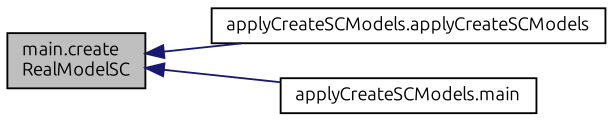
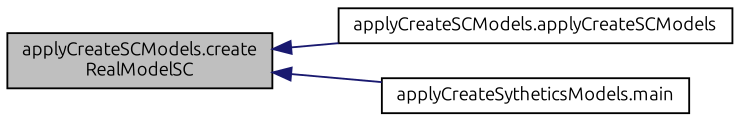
(76, 61) -> (140, 61)
(409, 96) -> (536, 96)
